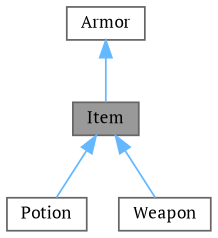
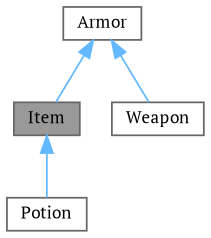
(140, 174) -> (135, 79)
